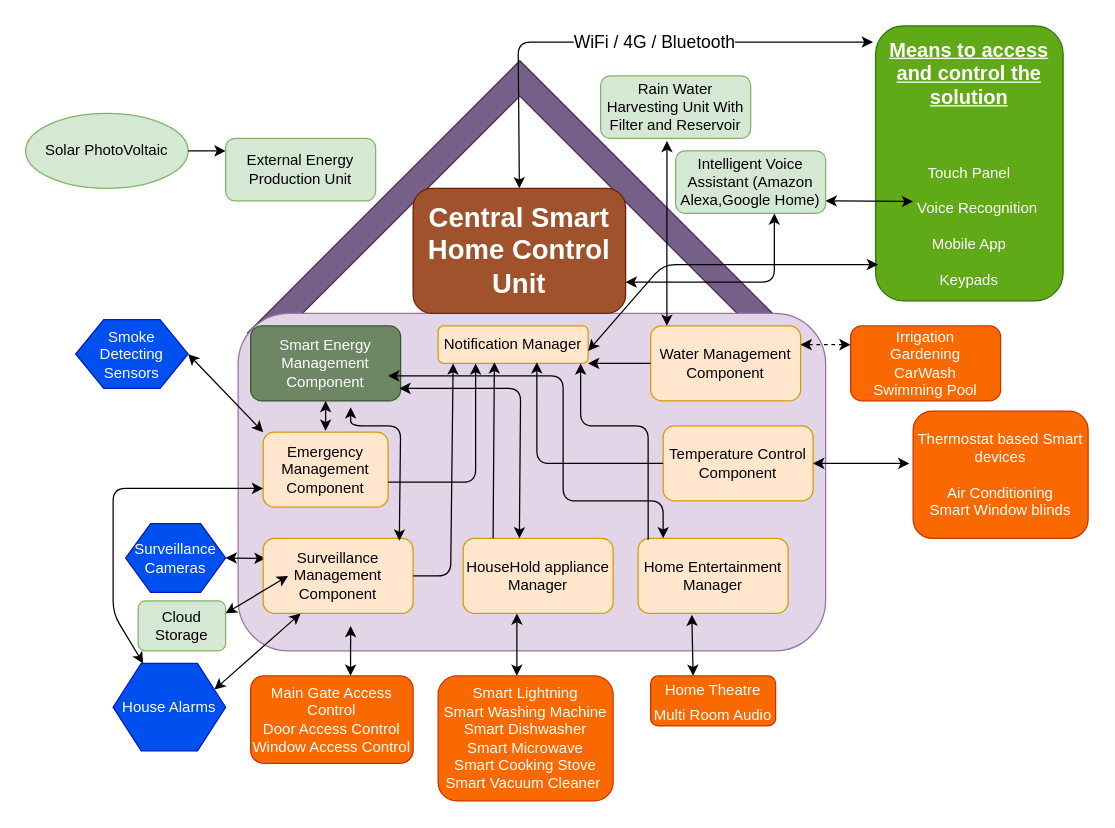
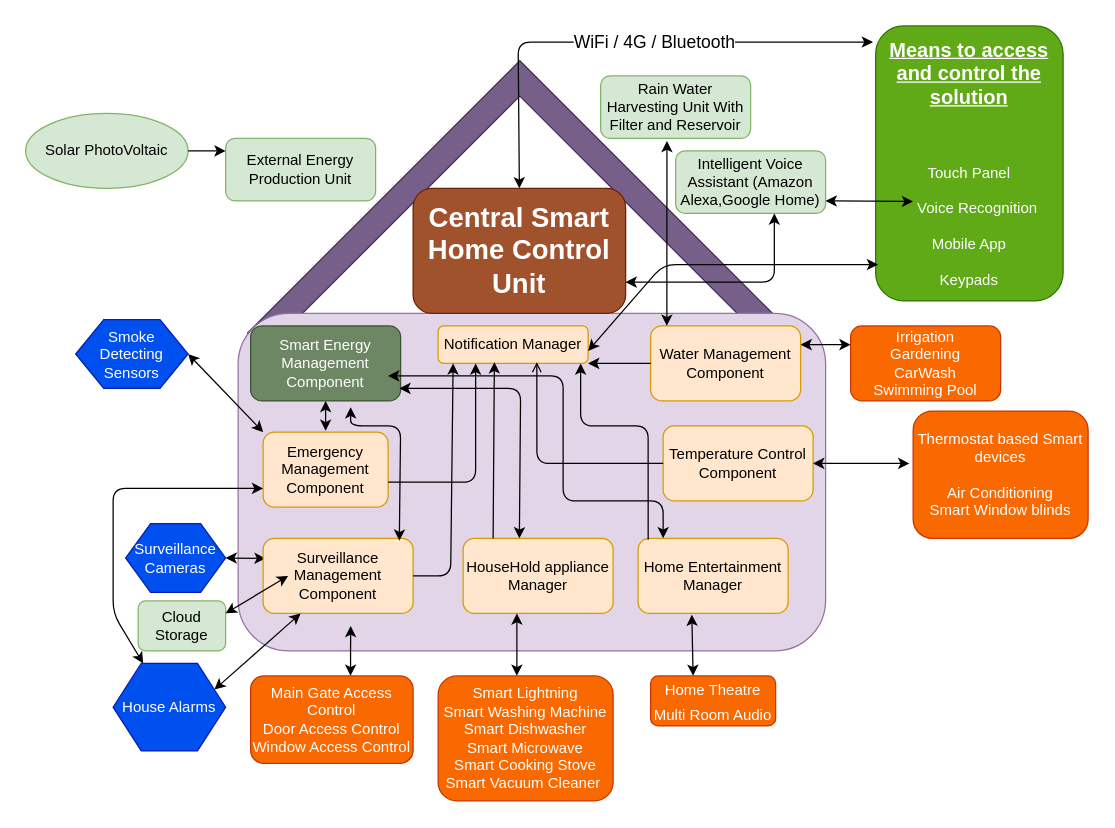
(826, 344) -> (826, 344)
(537, 371) -> (537, 369)
